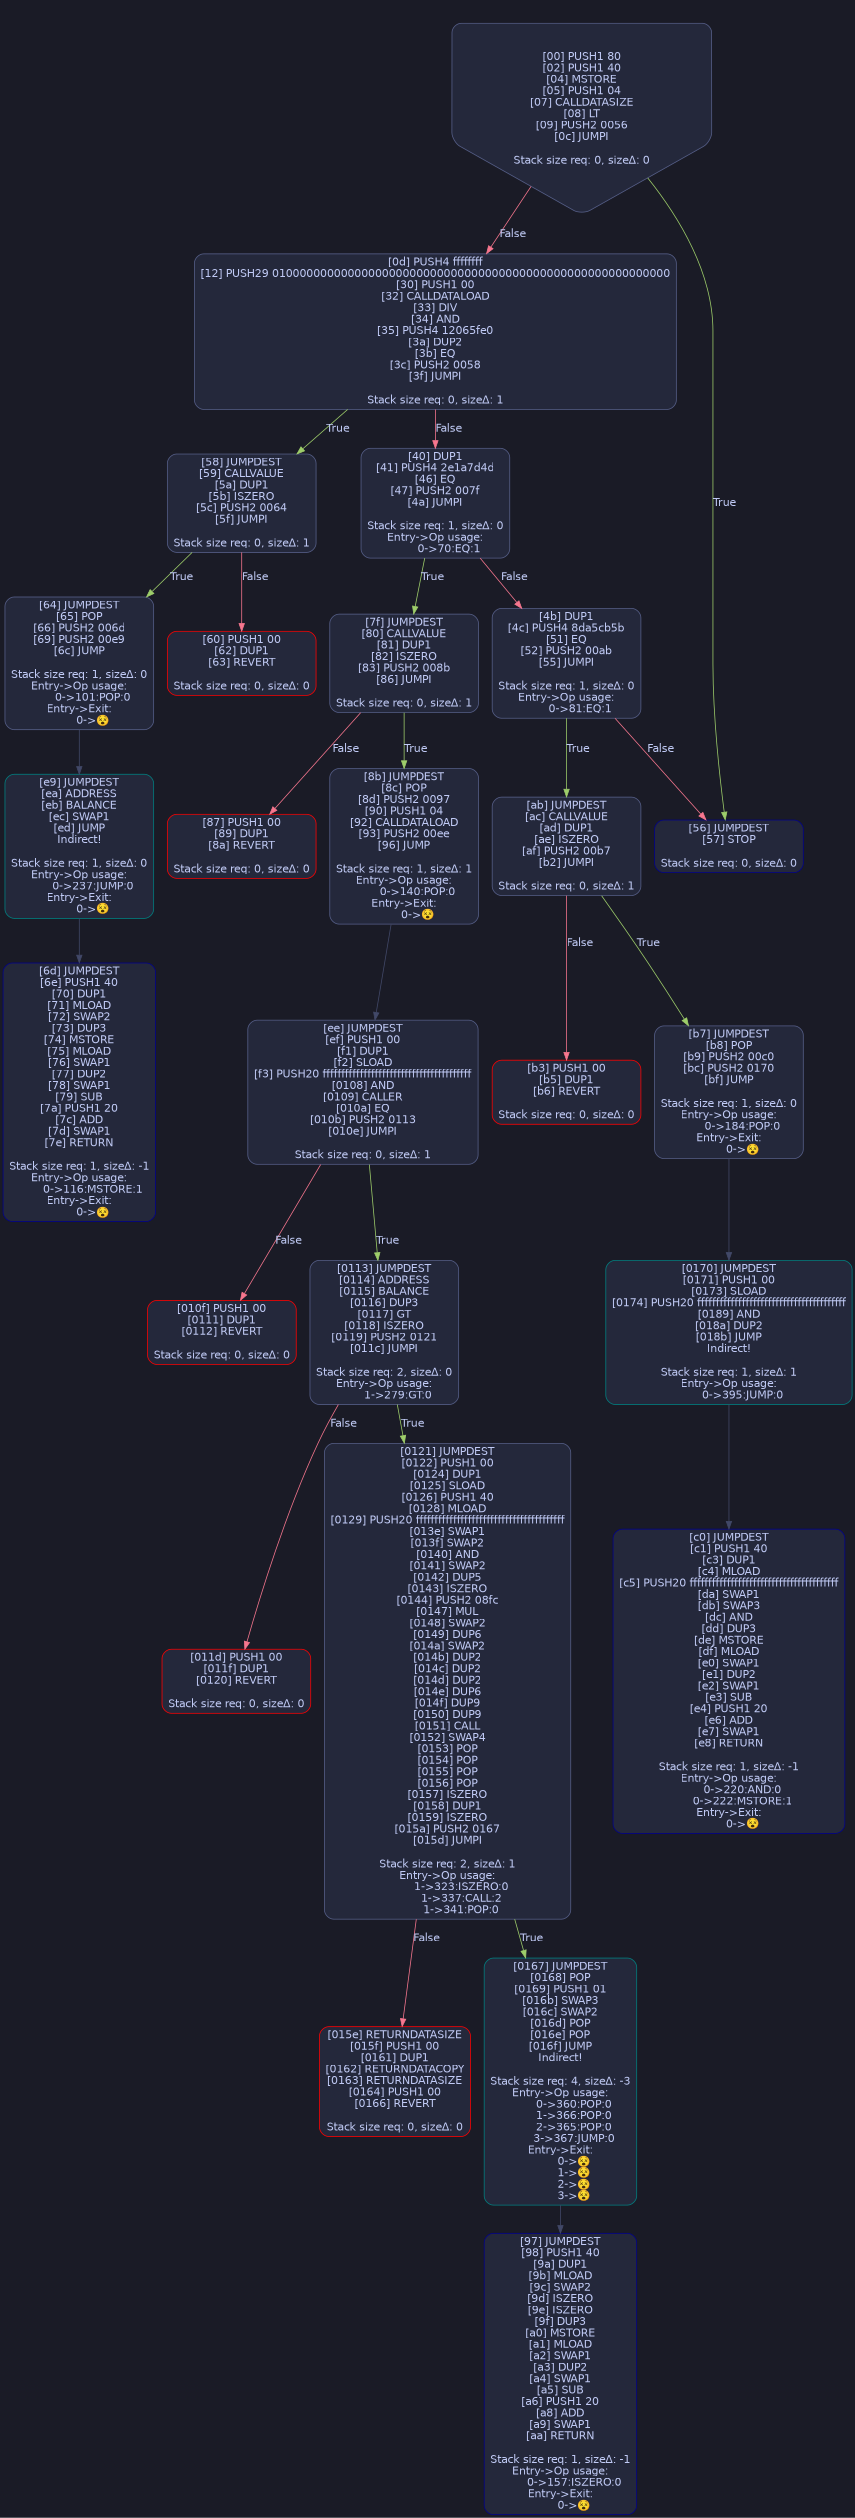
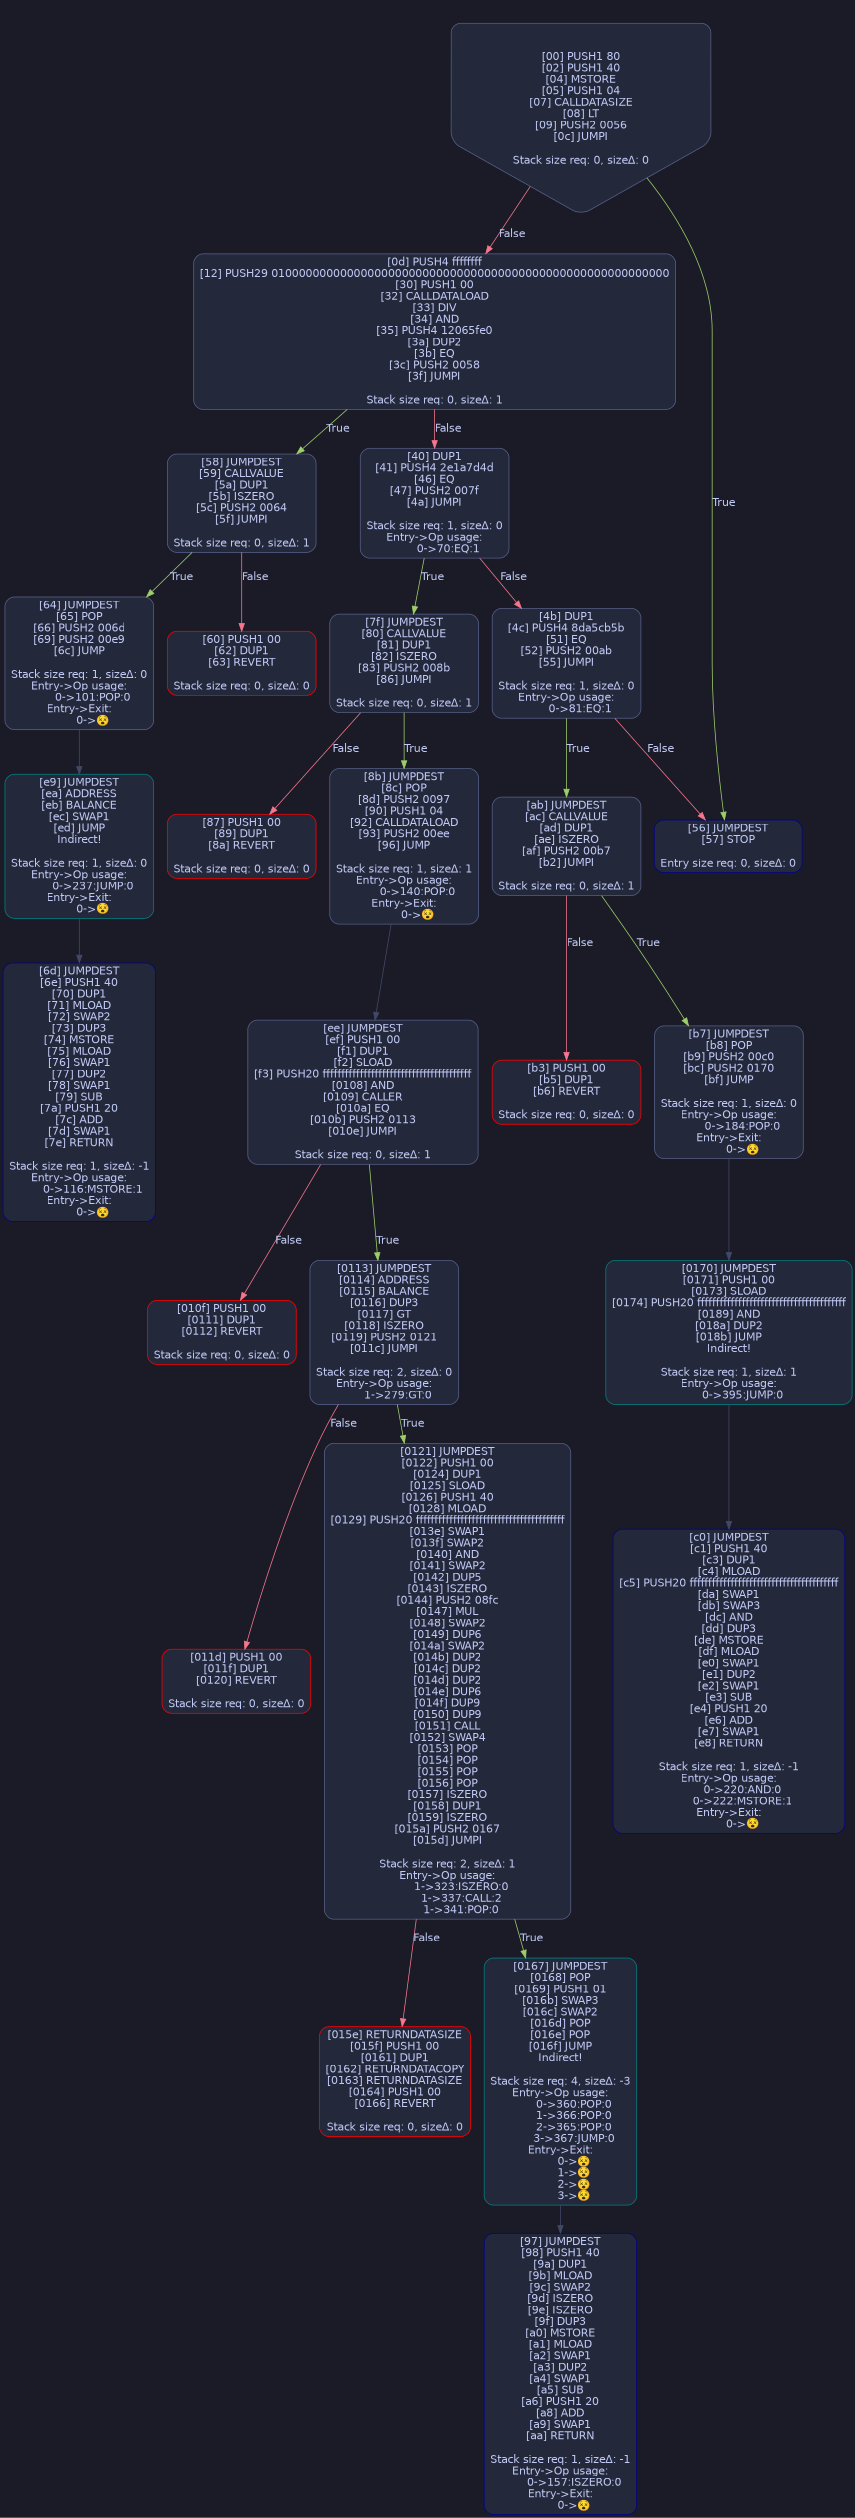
(729, 846) -> (728, 846)
